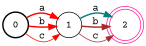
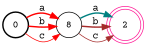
(69, 25) -> (69, 25)
